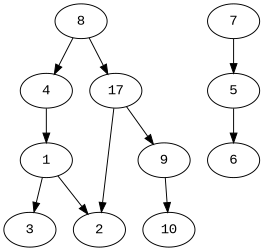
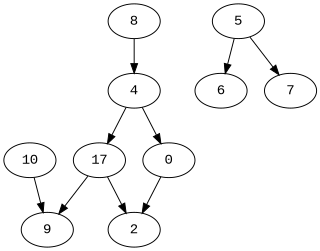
(234, 51) -> (261, 52)
(96, 52) -> (119, 121)
(46, 160) -> (169, 160)
(166, 190) -> (37, 190)
(30, 230) -> none
